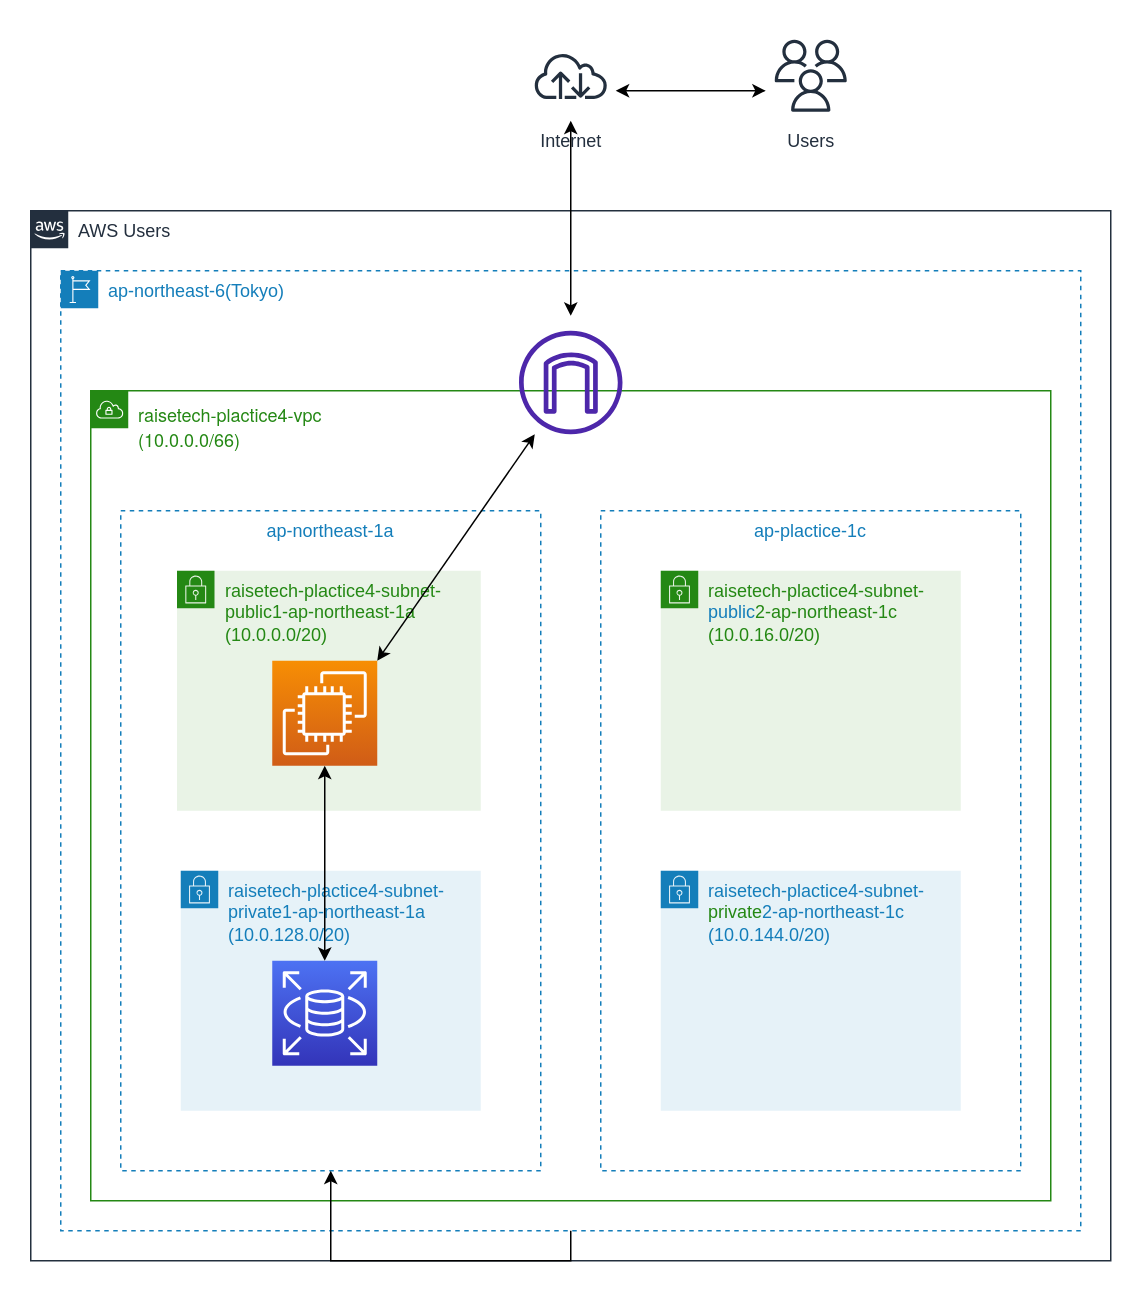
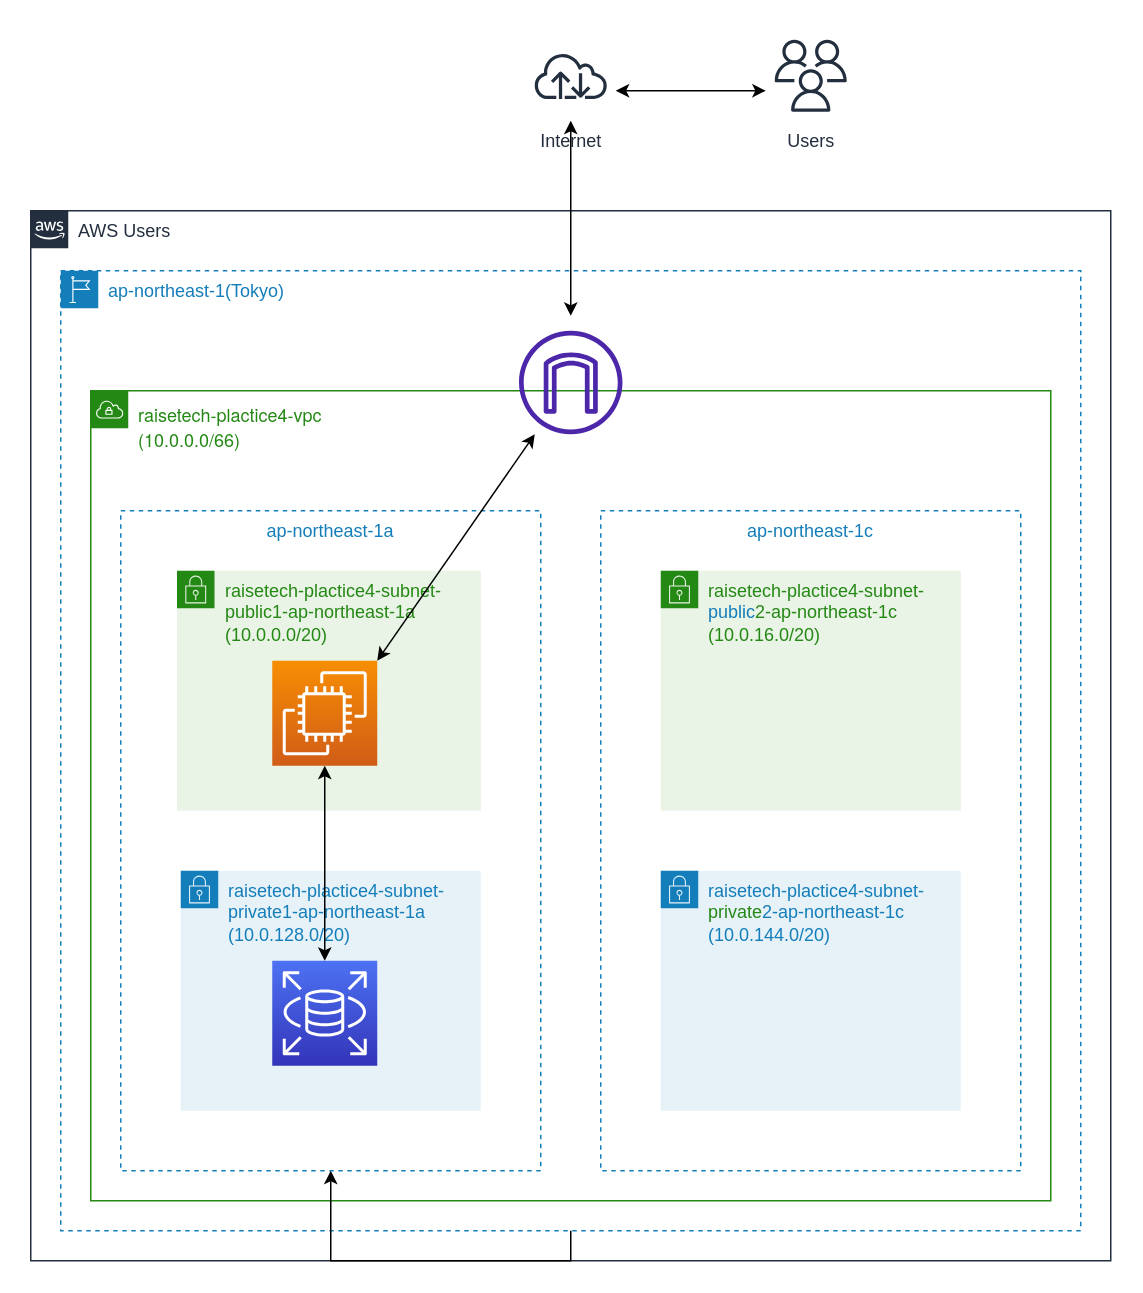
(215, 292) -> (215, 292)
(810, 531) -> (810, 531)
